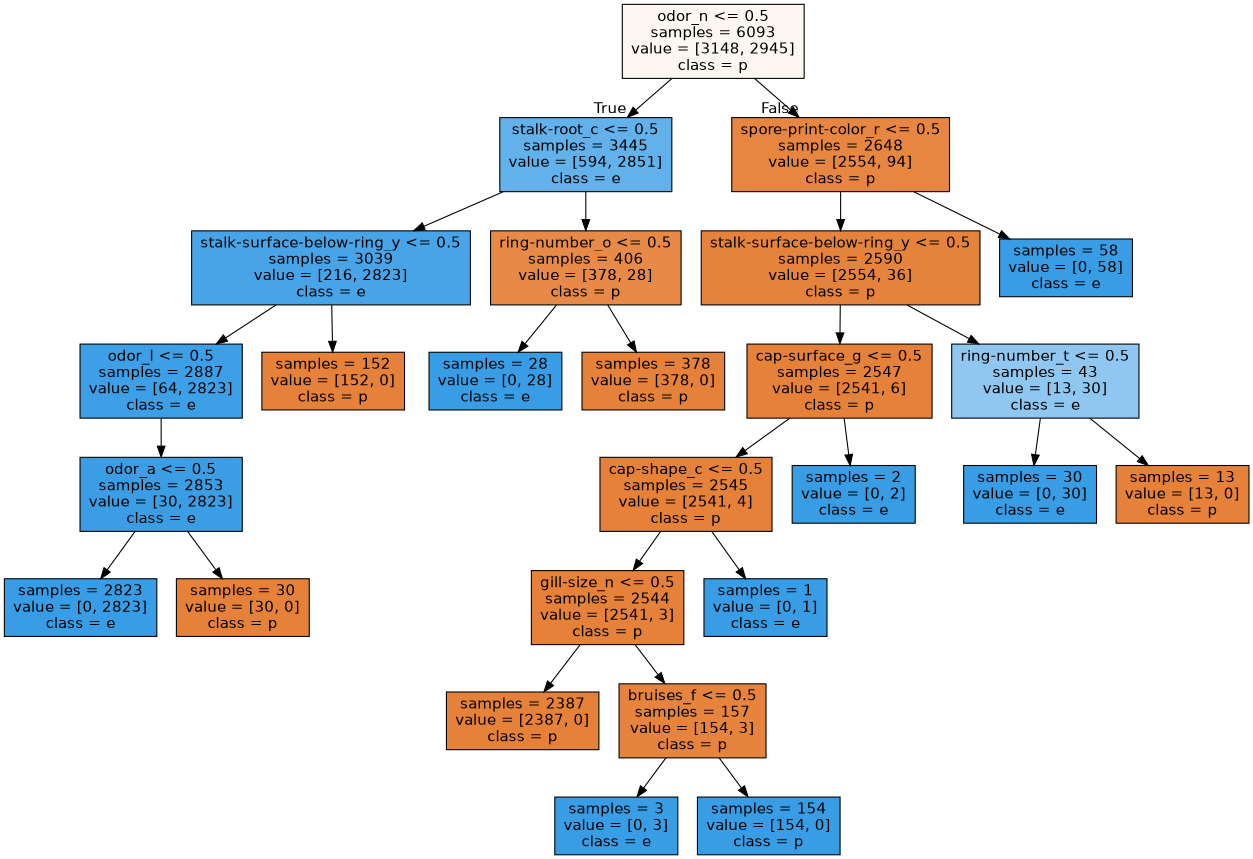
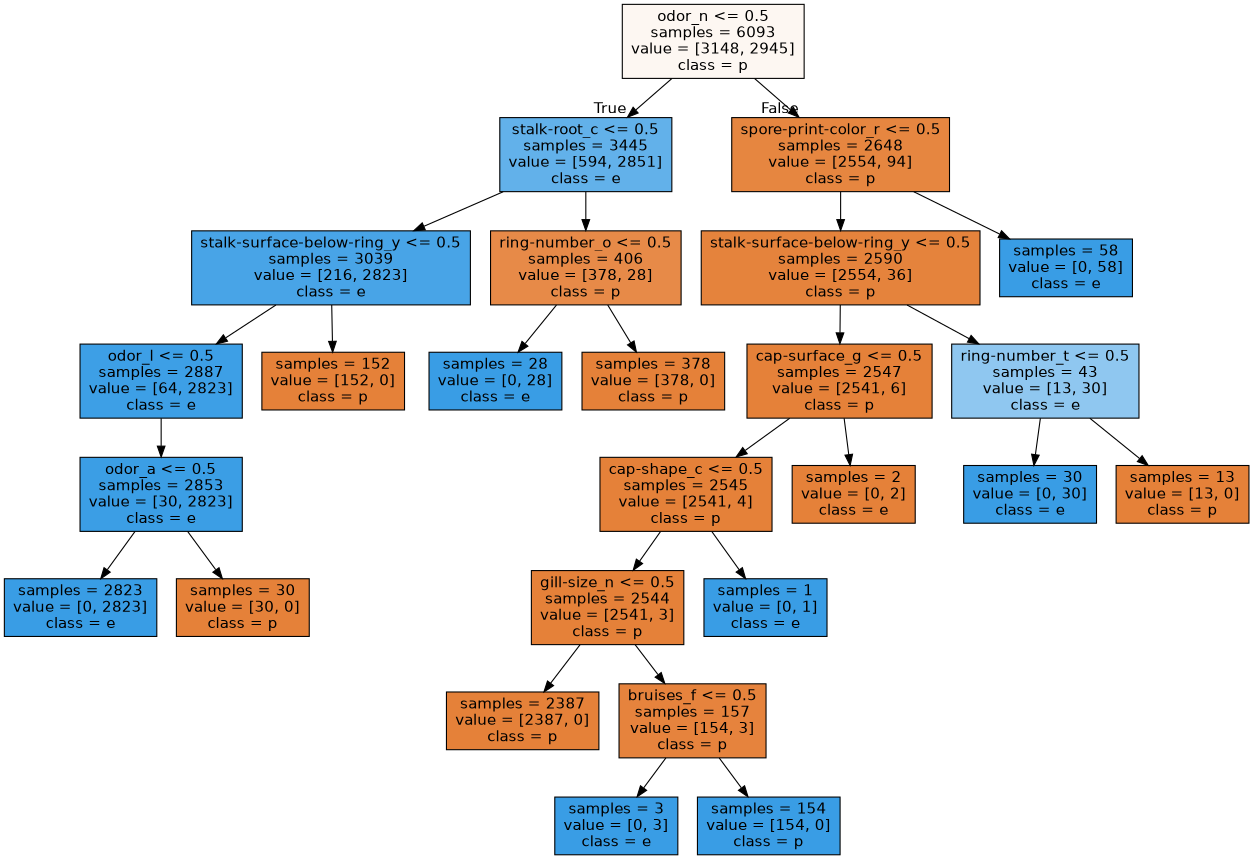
(854, 494) -> (854, 494)
